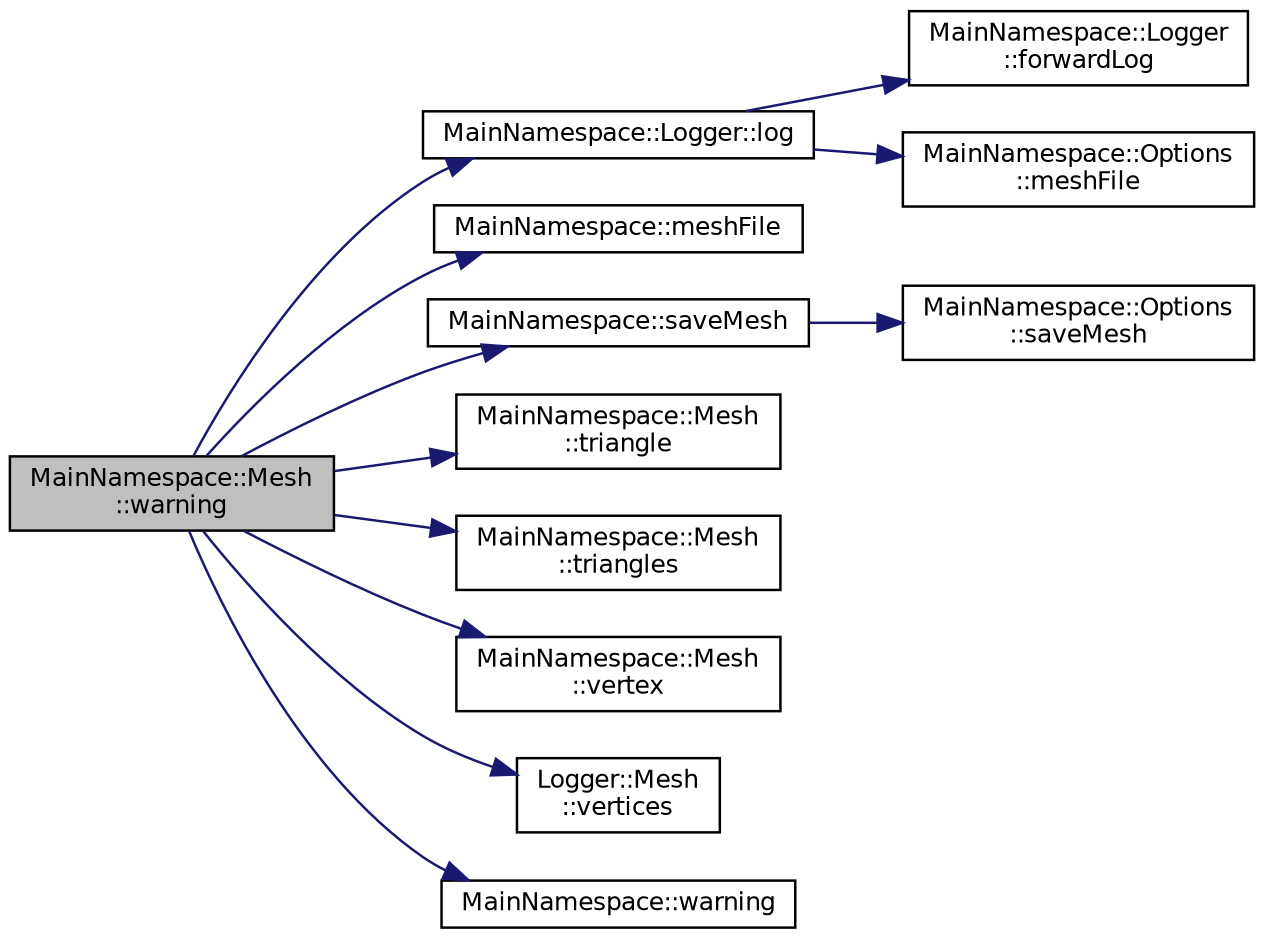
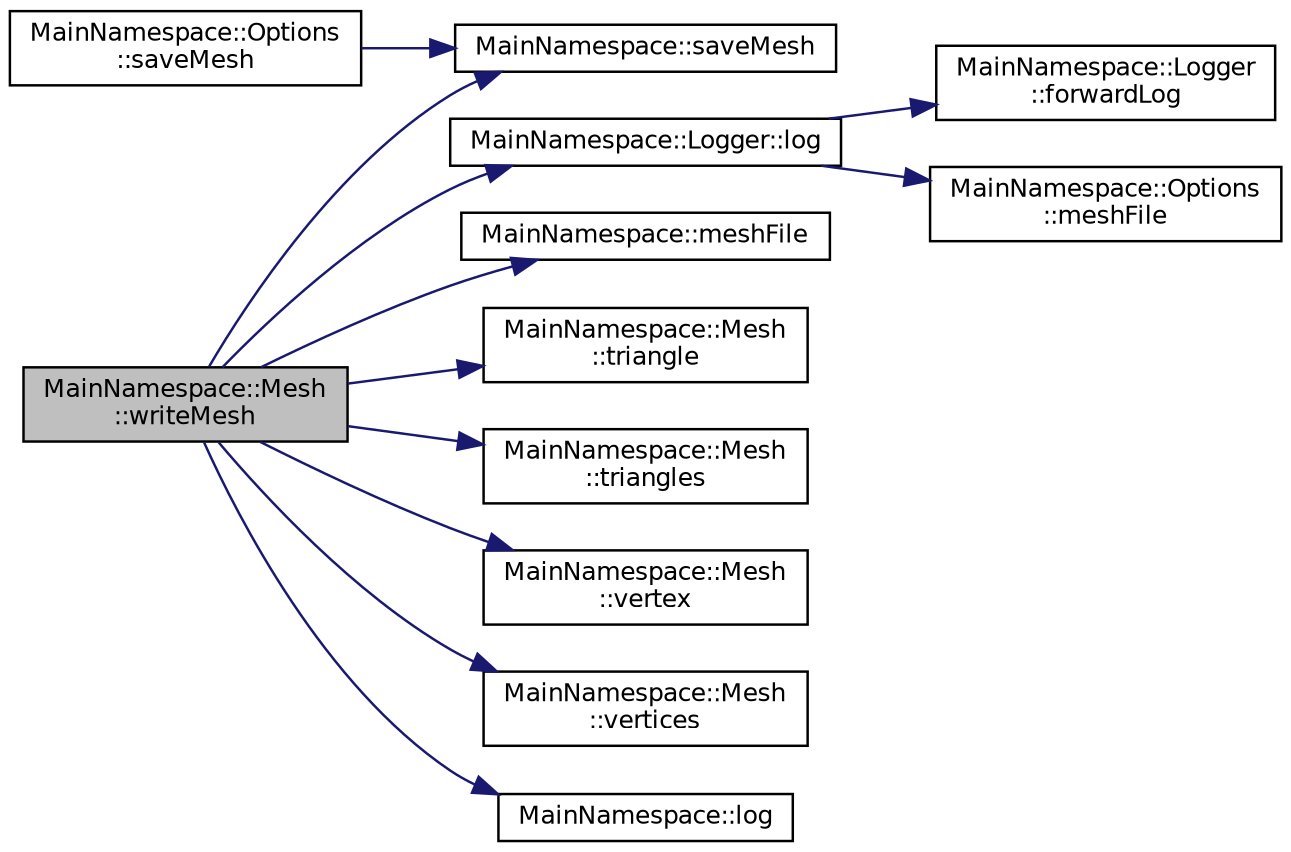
(843, 323) -> (396, 48)
(172, 493) -> (186, 404)
(618, 795) -> (646, 709)
(618, 904) -> (646, 818)
